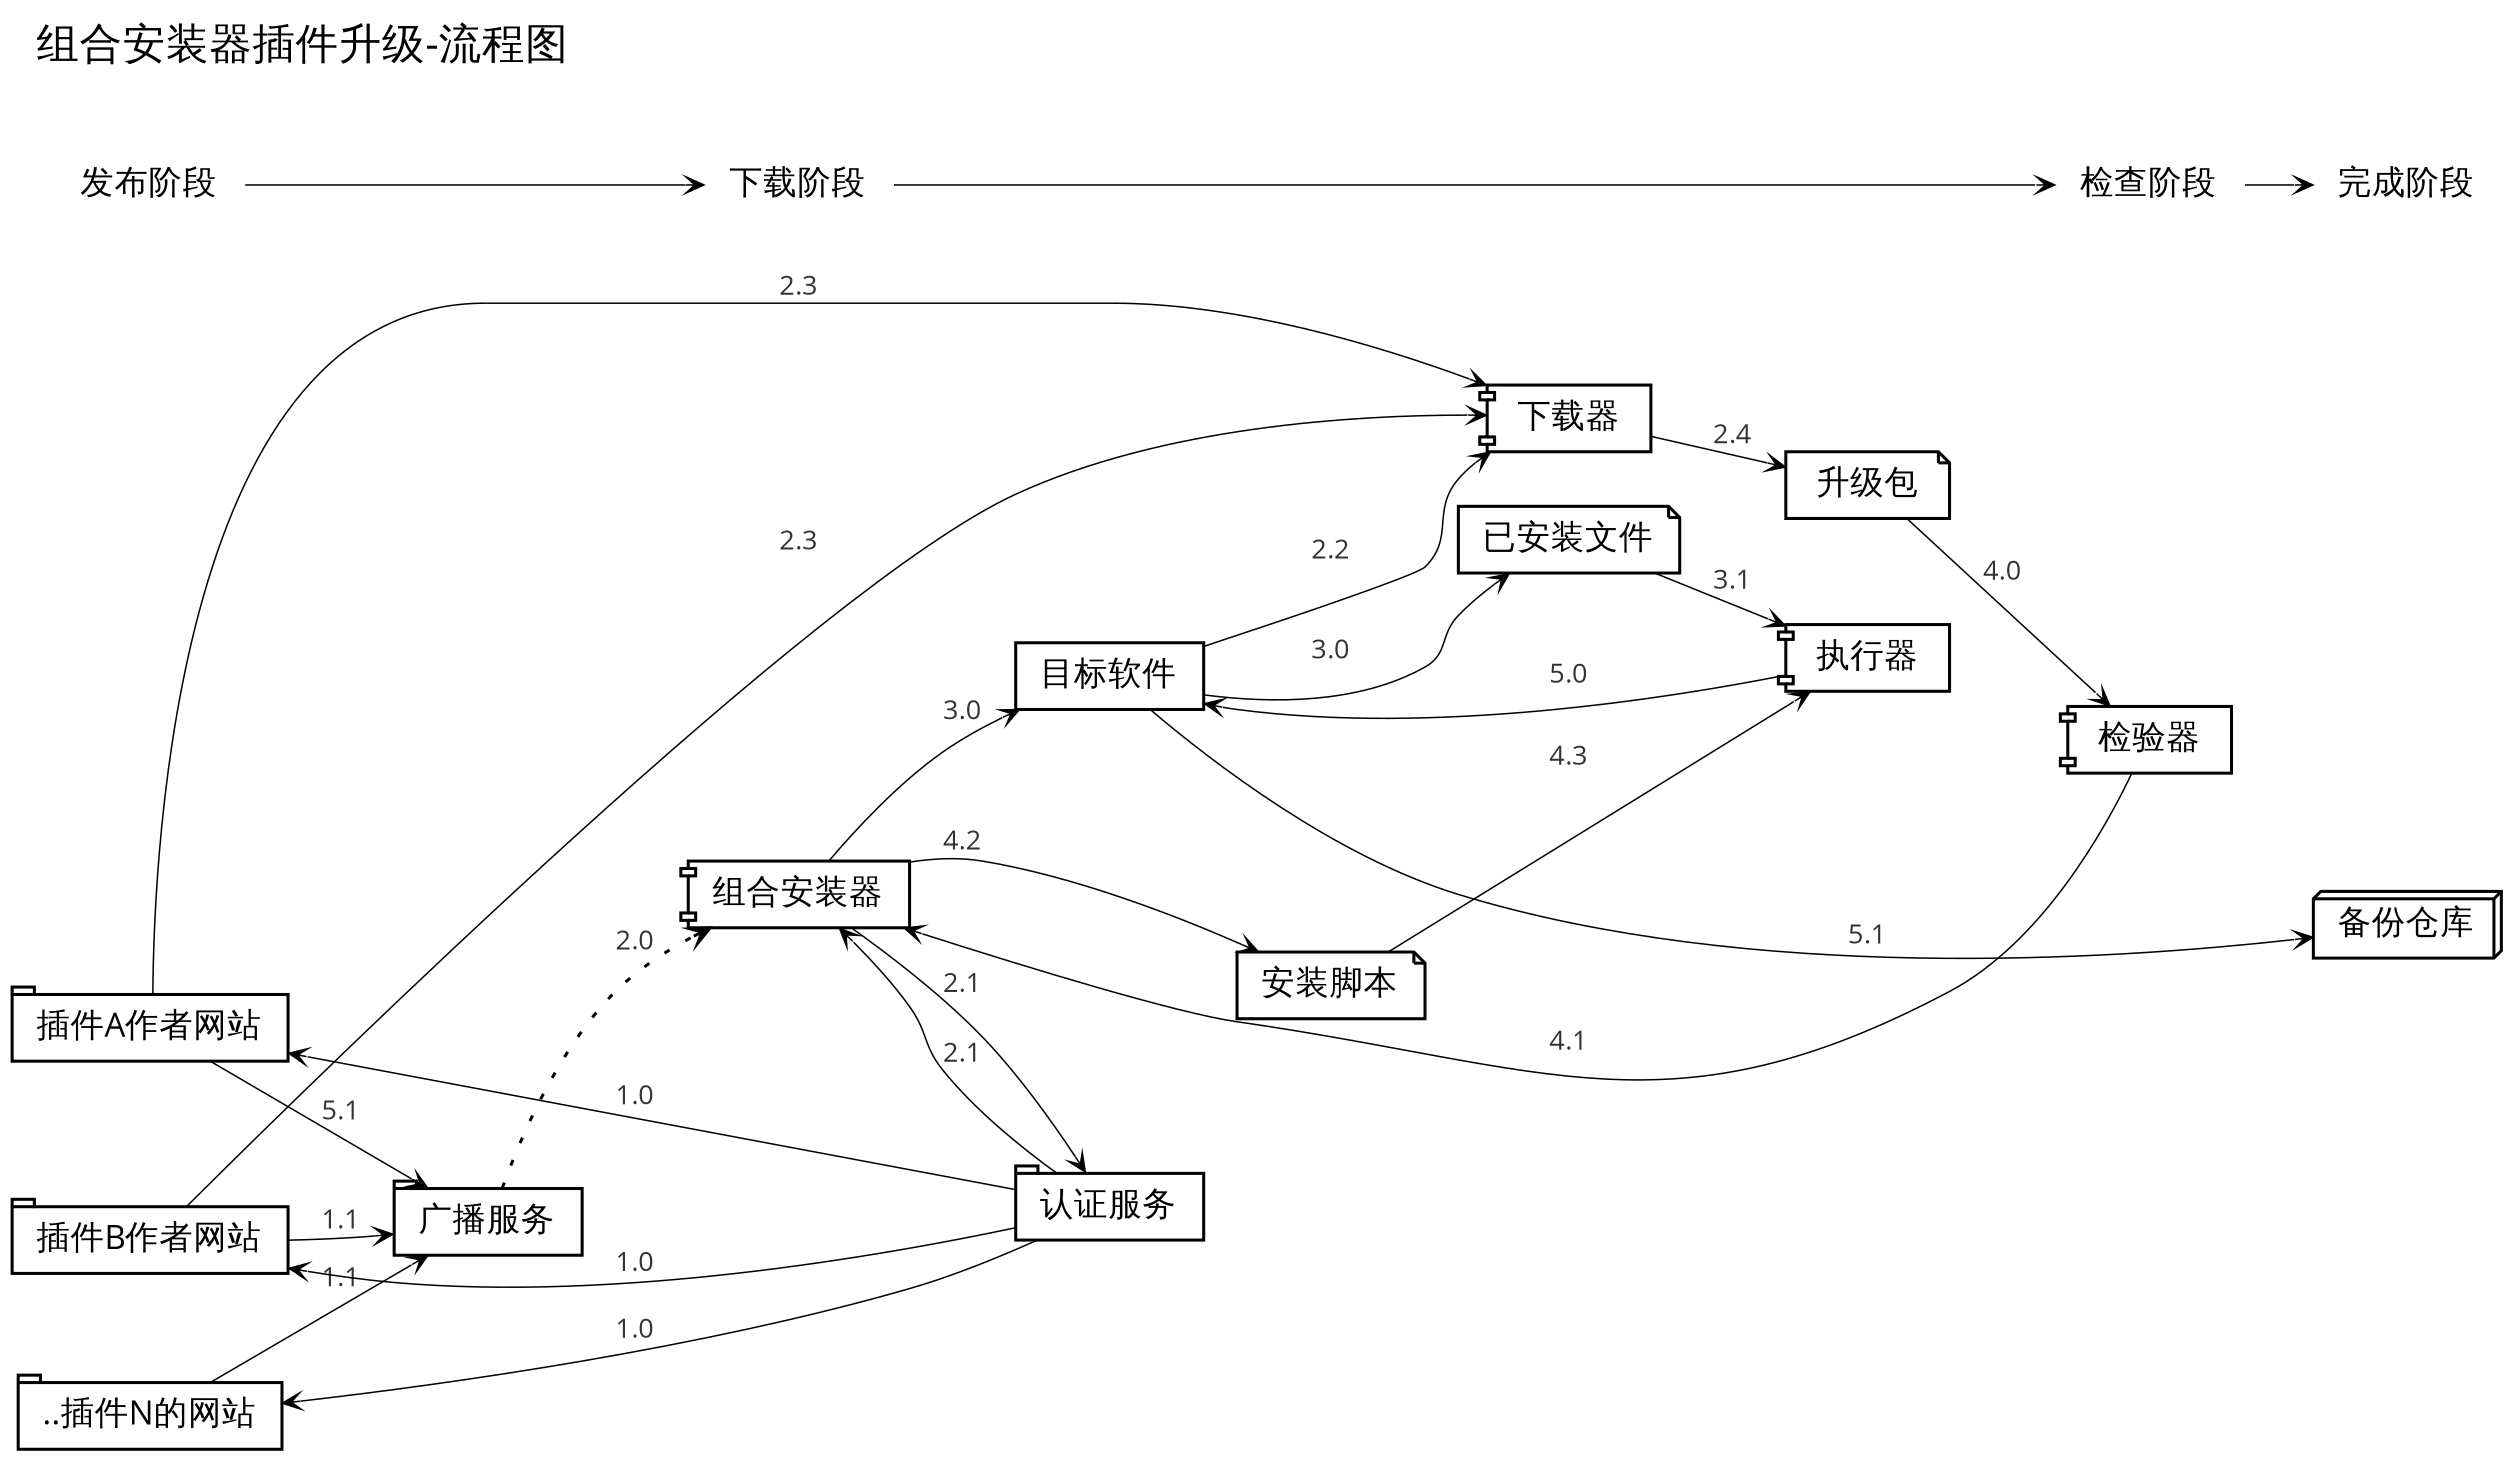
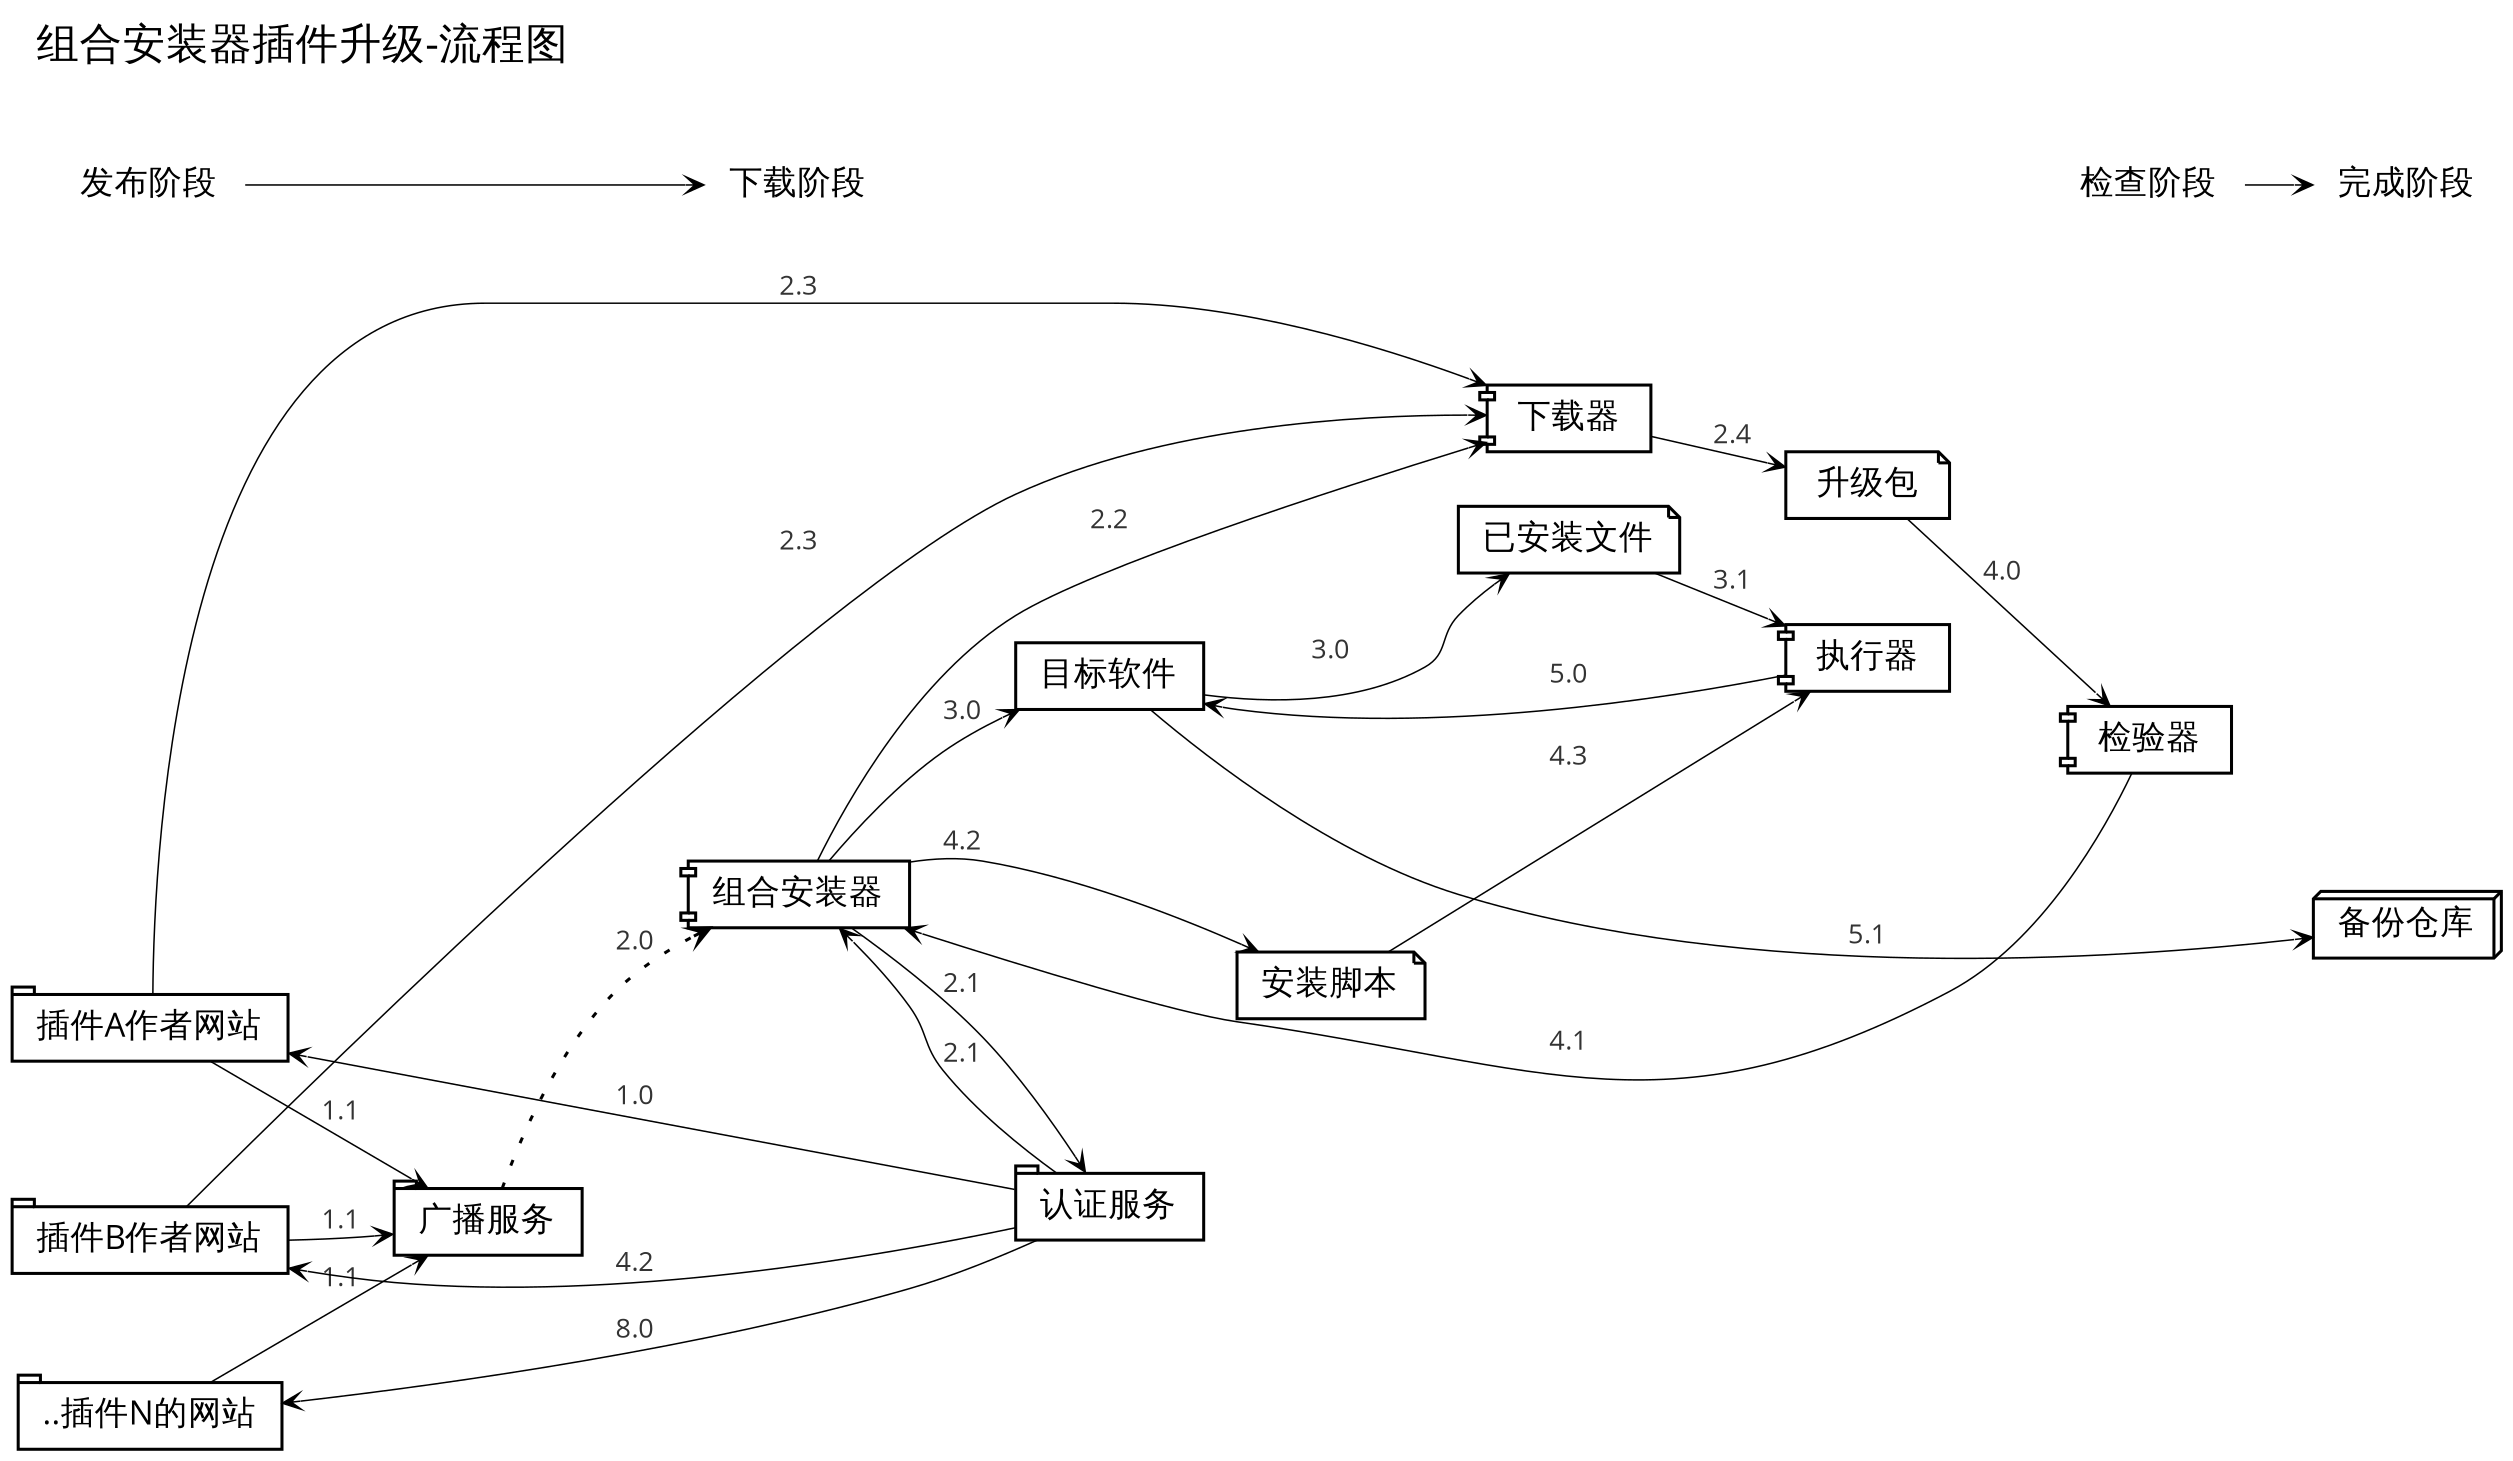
(1465, 185) -> none
(1372, 589) -> (1090, 580)
(341, 1113) -> (341, 1113)
(635, 1264) -> (635, 1264)
(635, 1331) -> (635, 1331)
